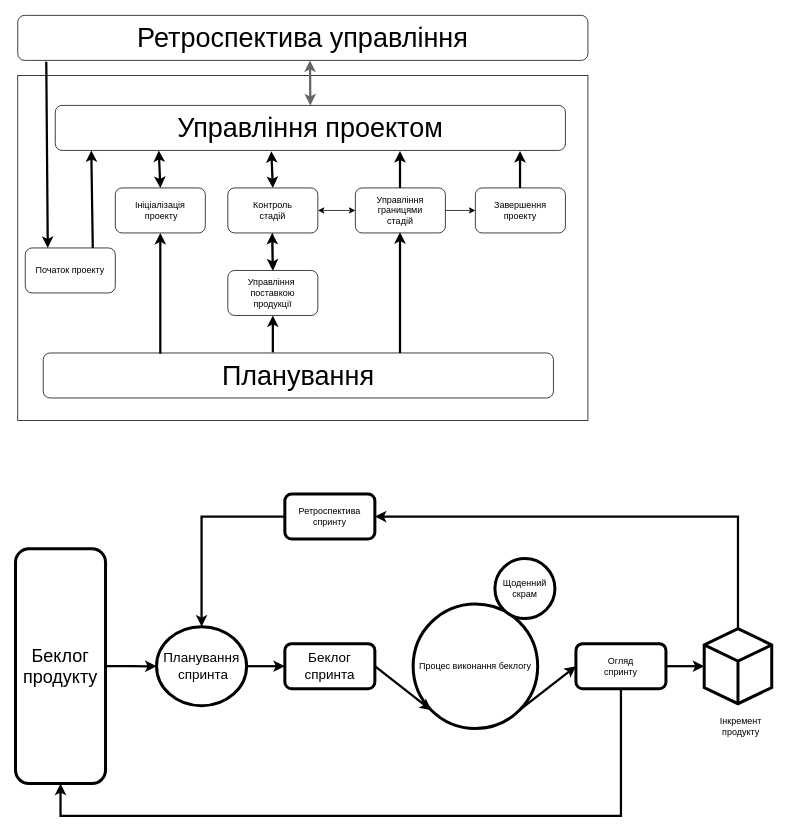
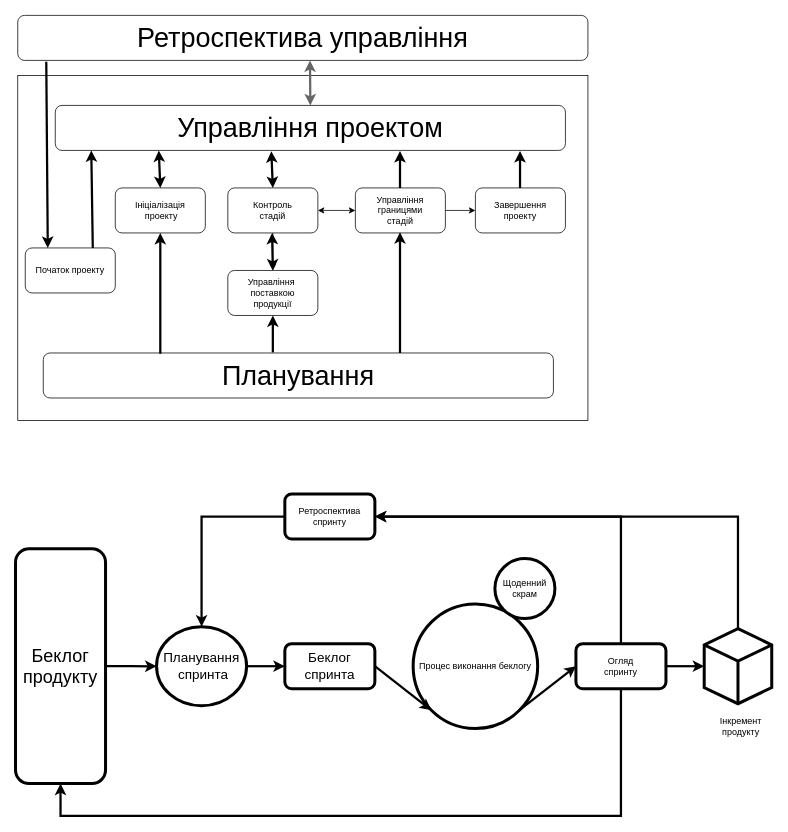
none -> (621, 580)
